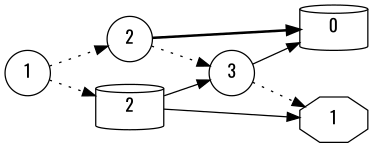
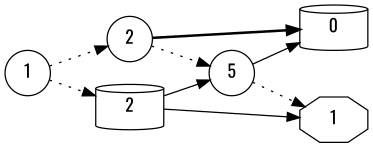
(232, 73) -> (232, 73)
